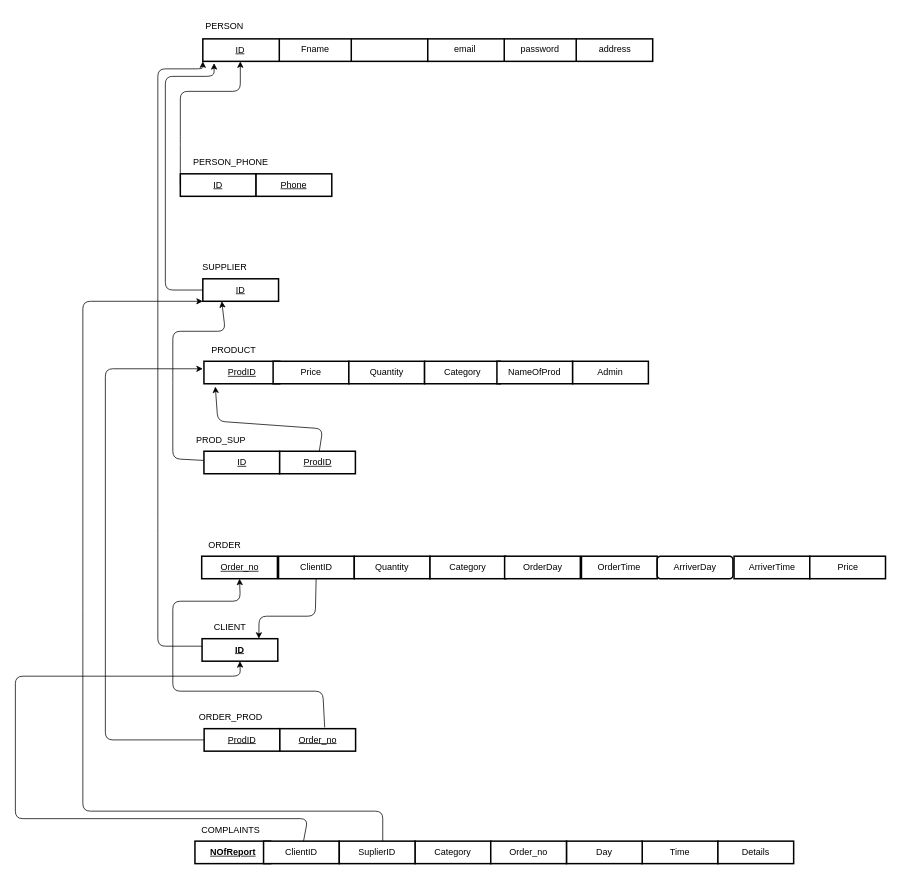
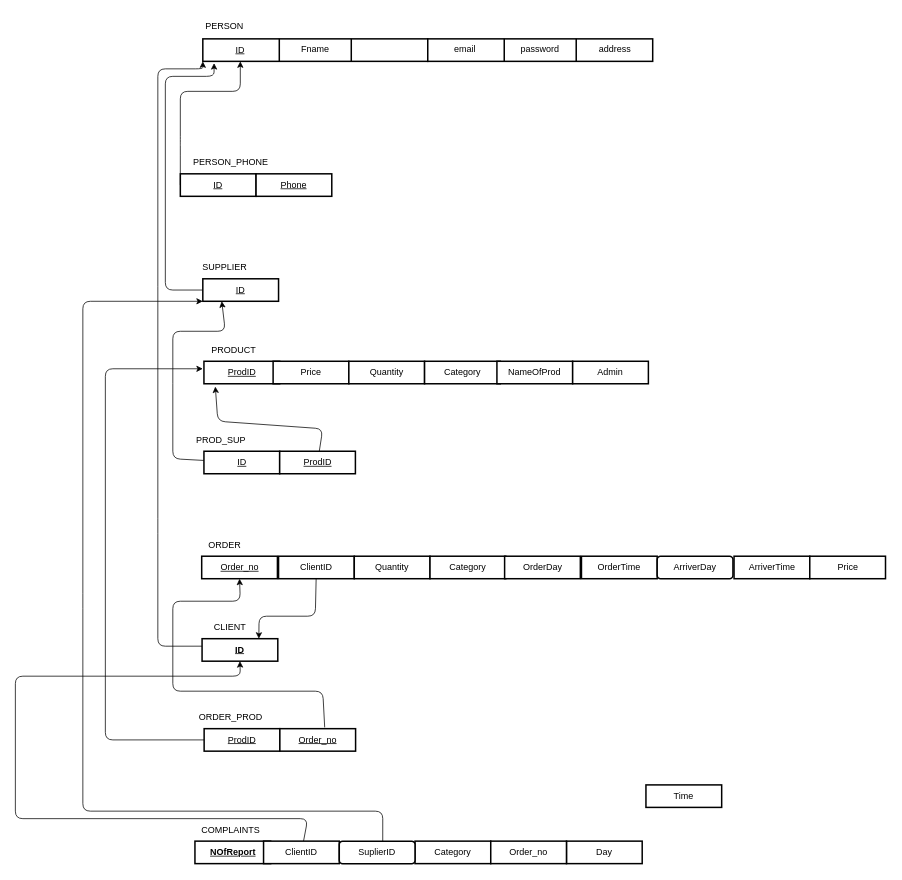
(377, 852) -> (377, 852)
(680, 852) -> (684, 796)
(756, 852) -> none
